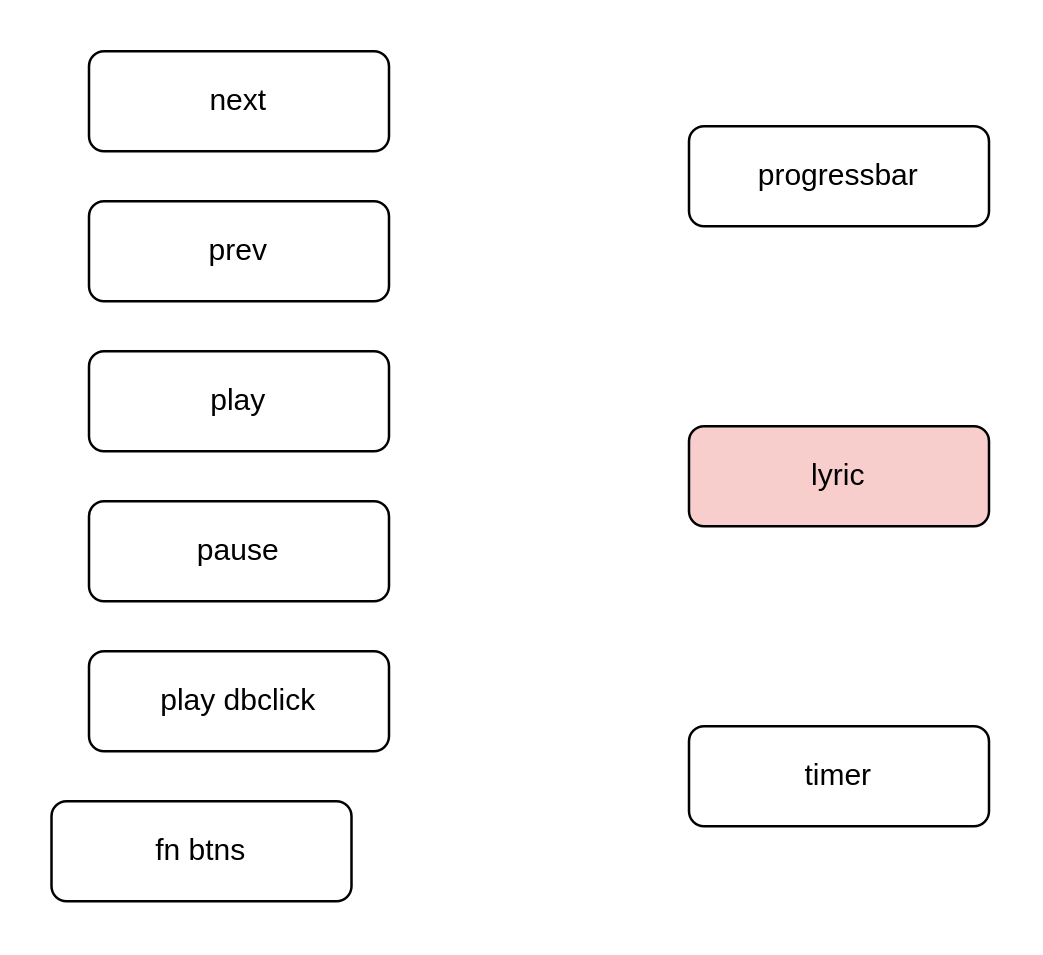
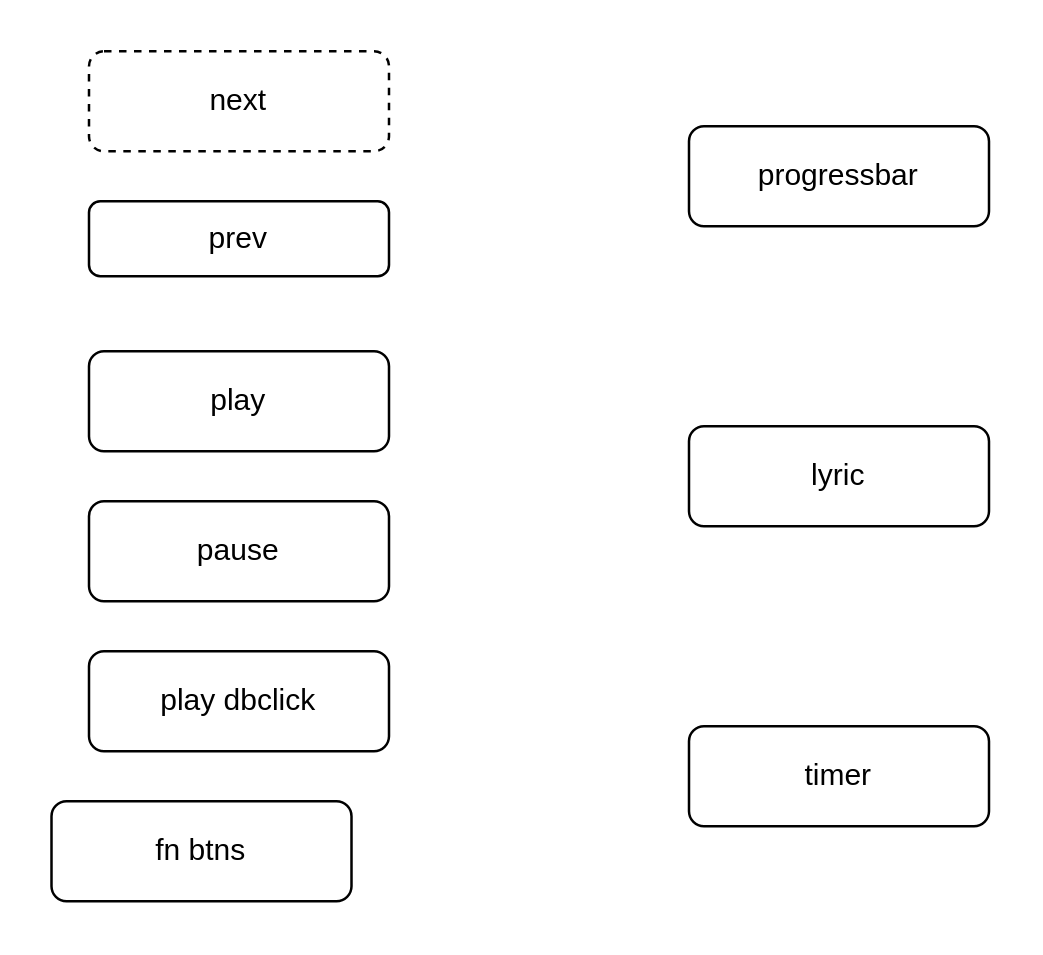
(239, 101) -> (239, 101)
(239, 251) -> (239, 239)
(839, 476) -> (839, 476)
